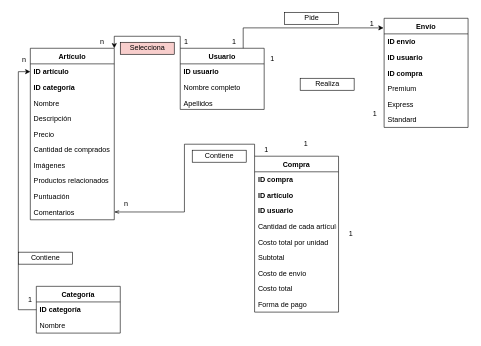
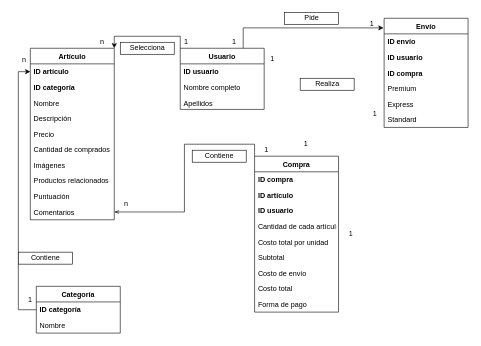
(147, 48) -> (147, 48)
